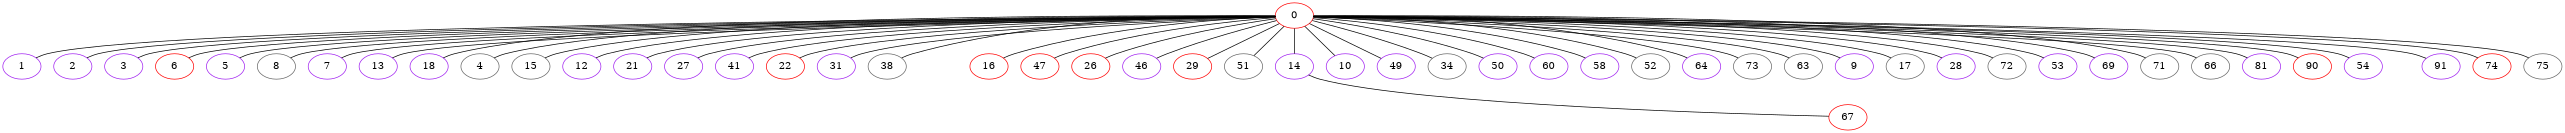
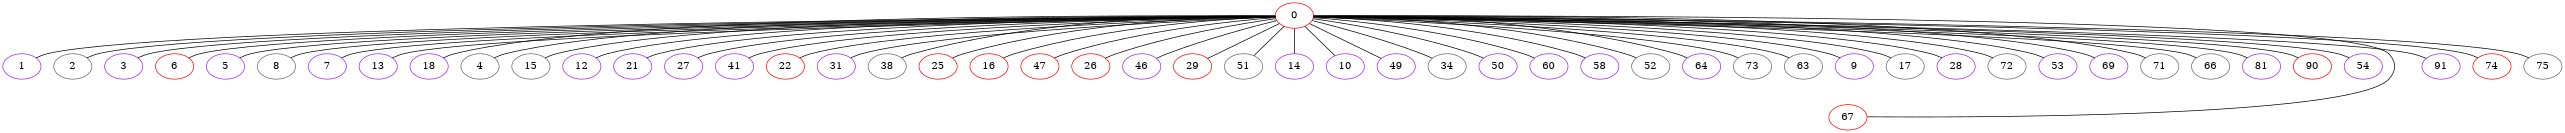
(73, 66) -> (73, 66)
none -> (938, 66)
(1568, 106) -> (2392, 75)
